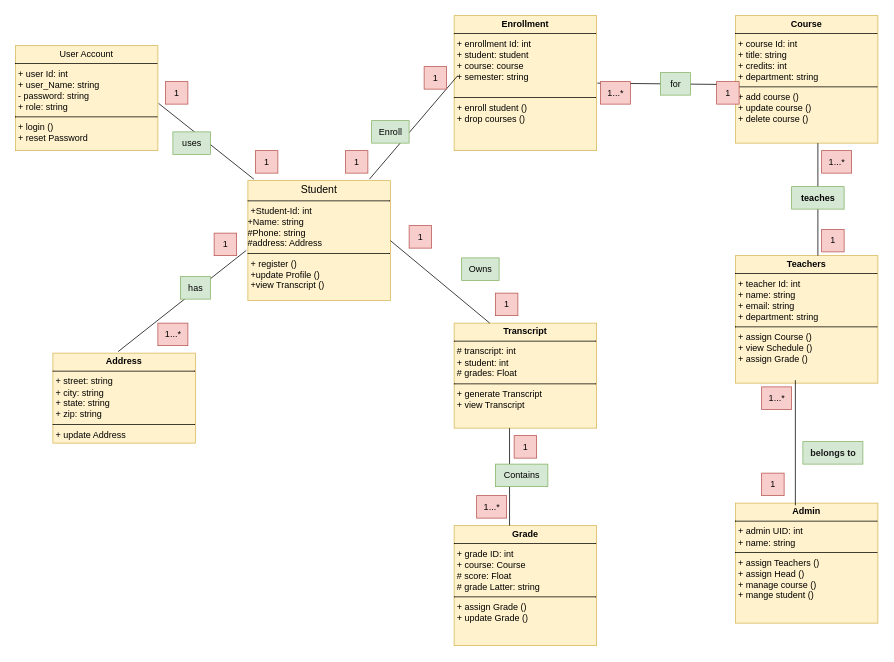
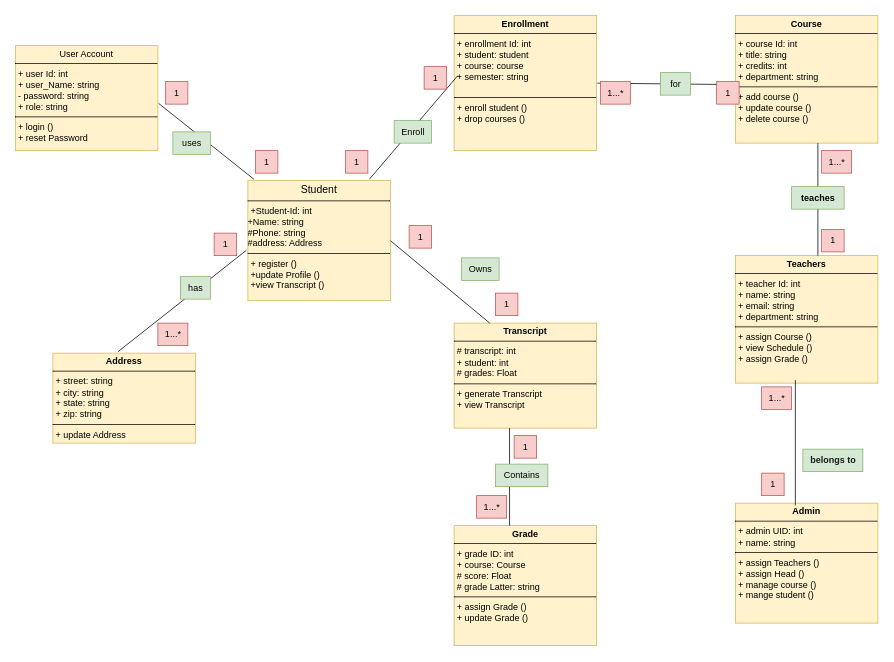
(390, 132) -> (413, 132)
(833, 453) -> (833, 460)
